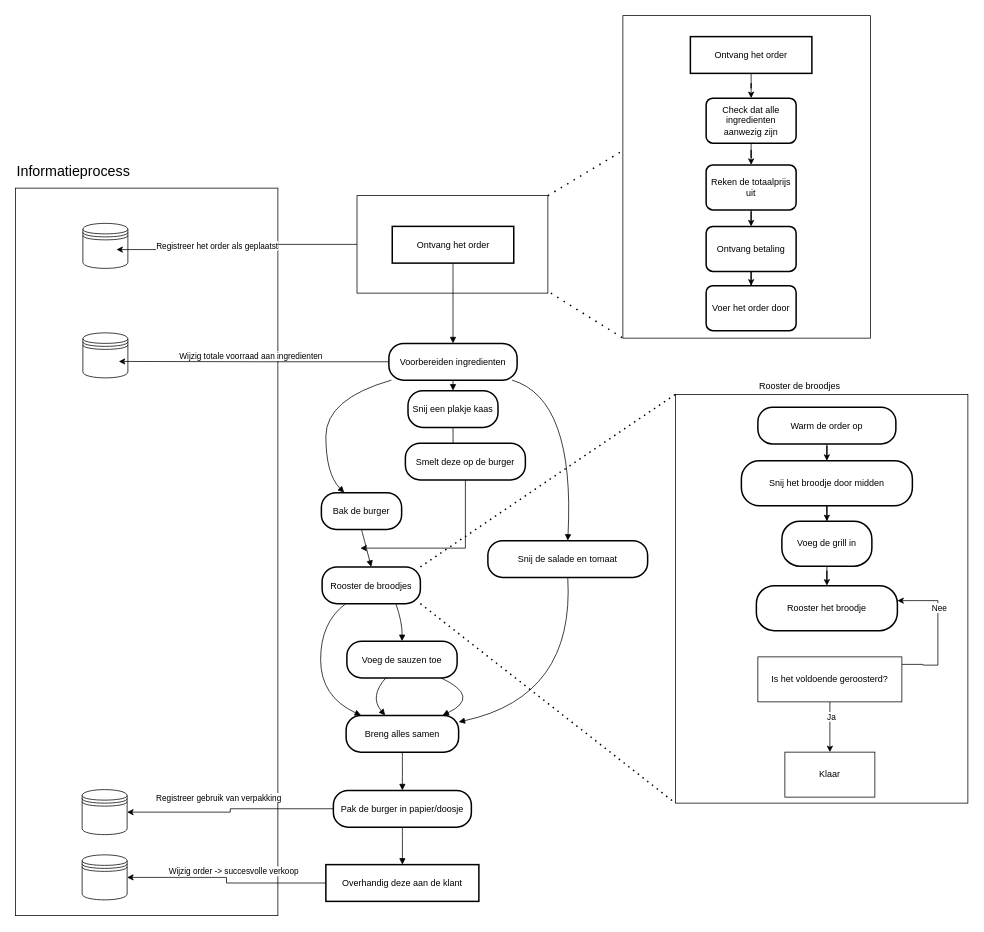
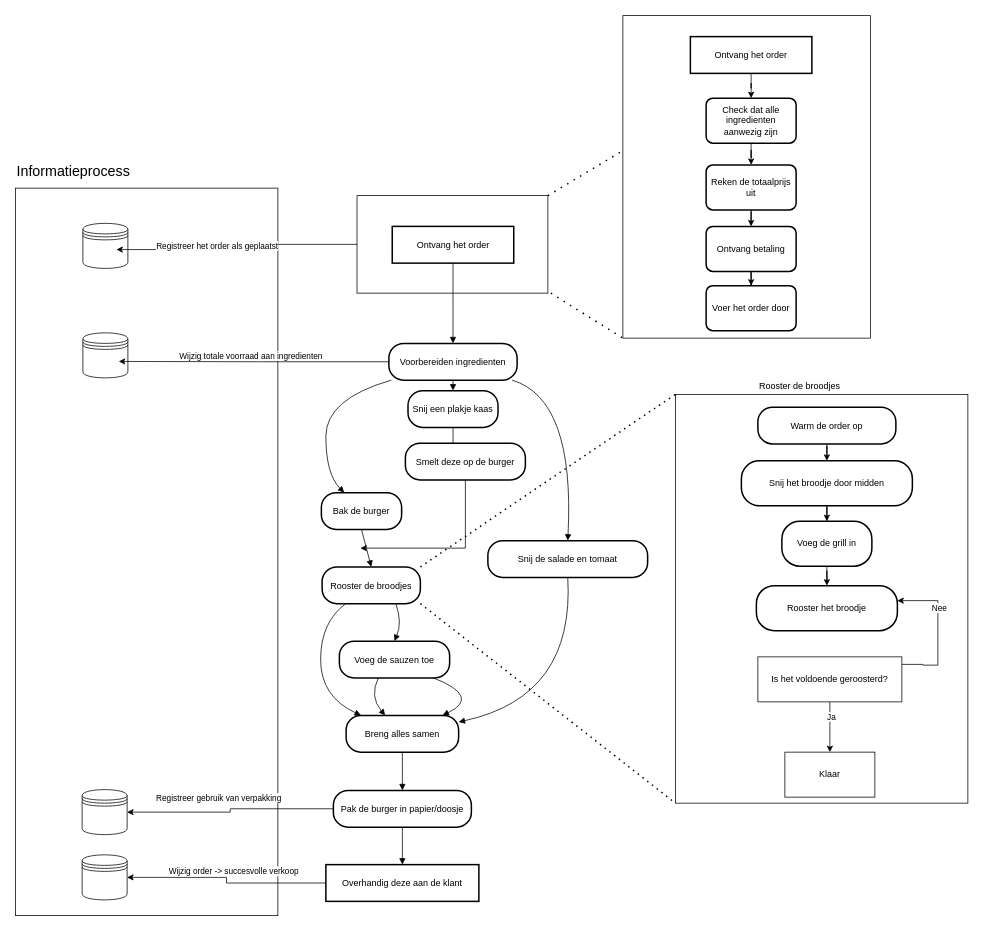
(402, 659) -> (395, 659)
